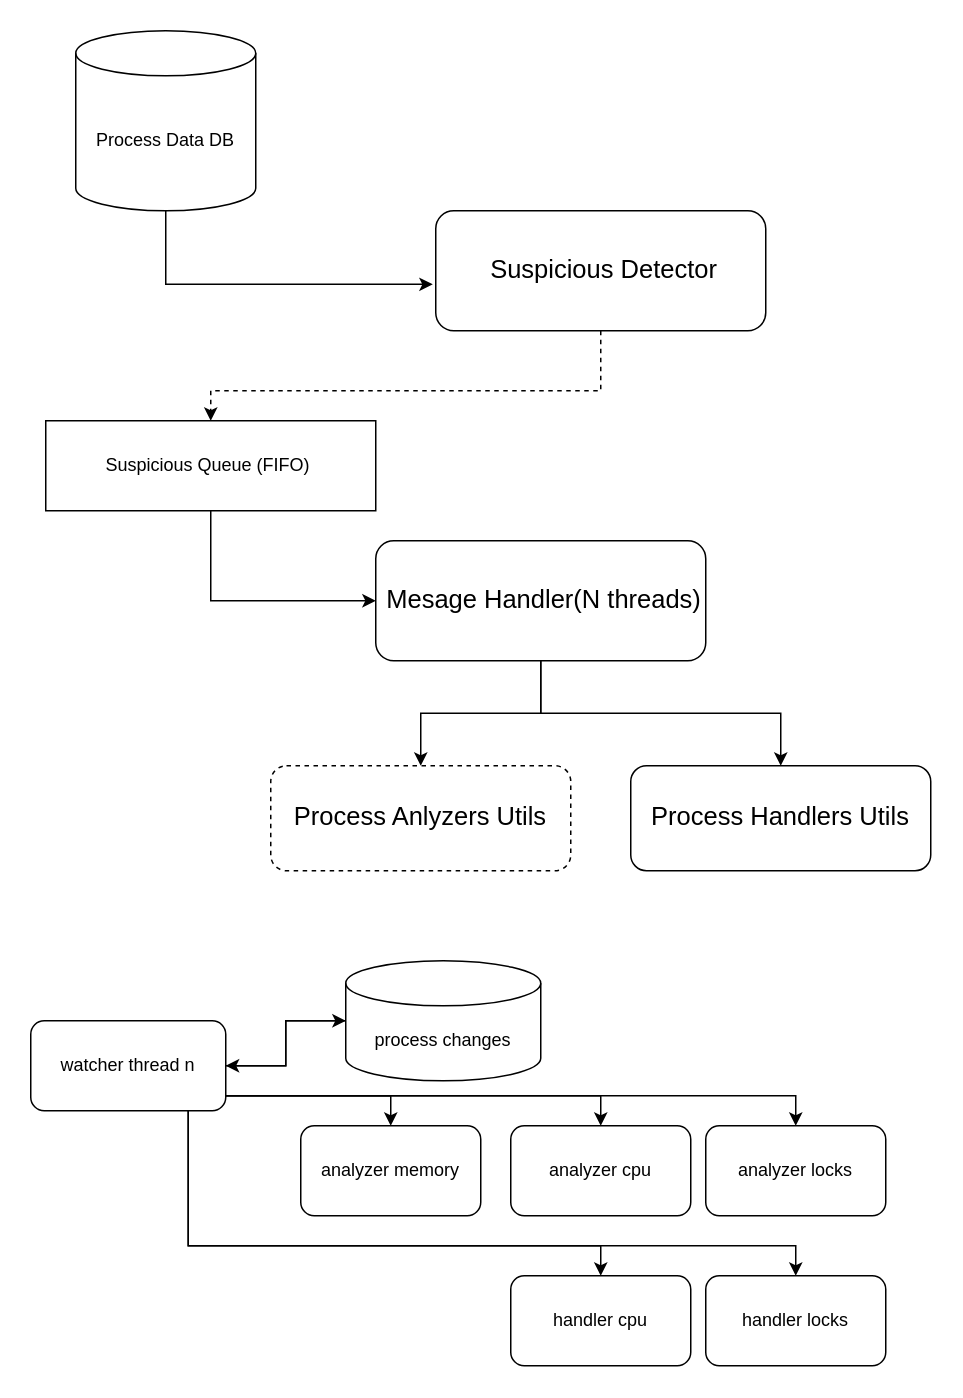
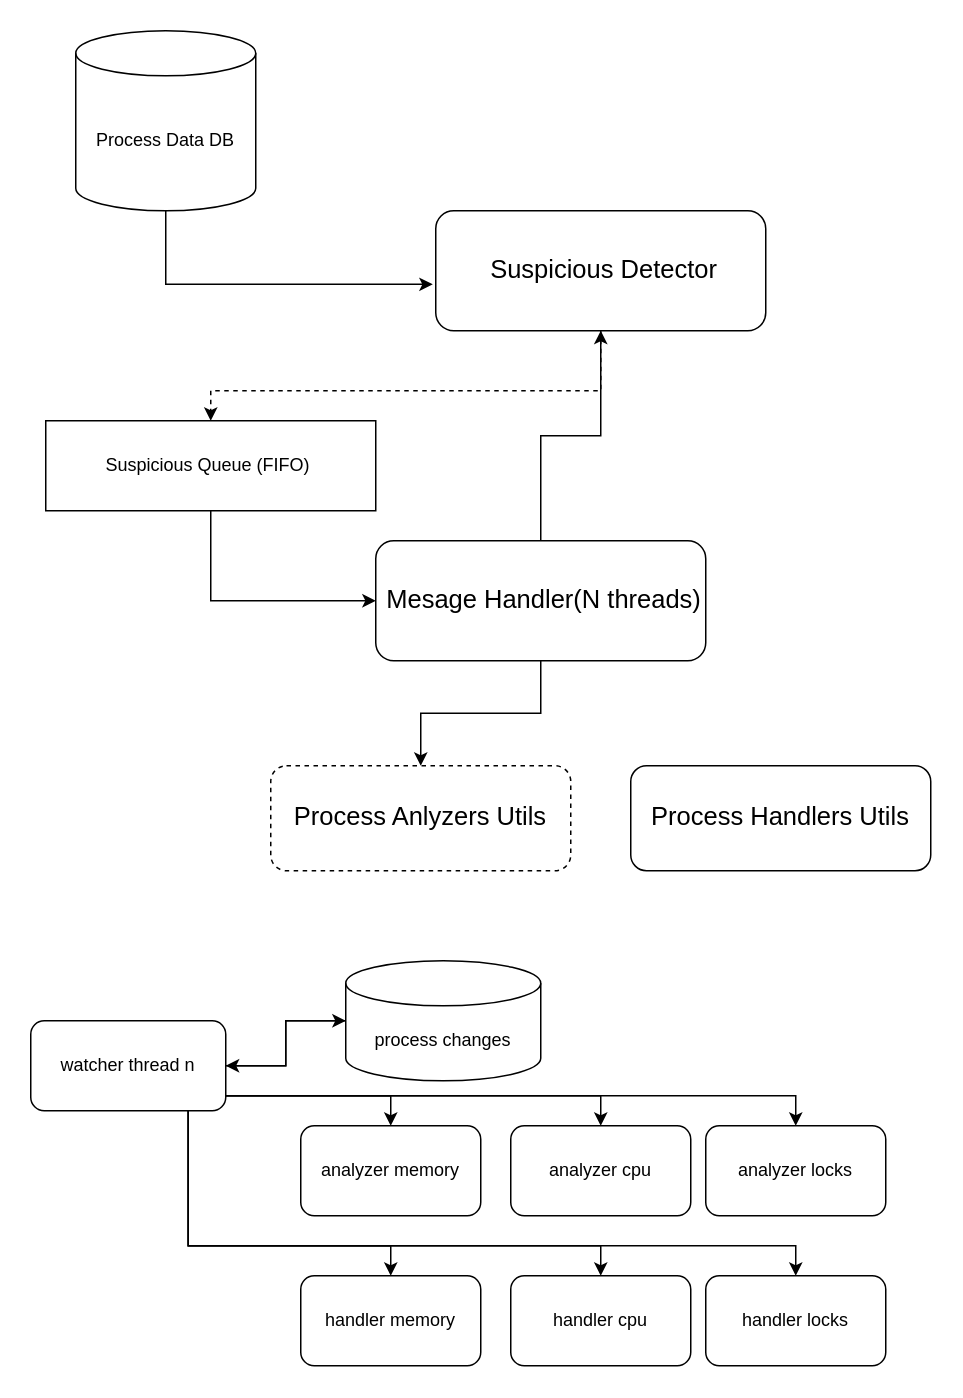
(683, 713) -> (541, 436)
none -> (391, 1257)
none -> (391, 1321)
